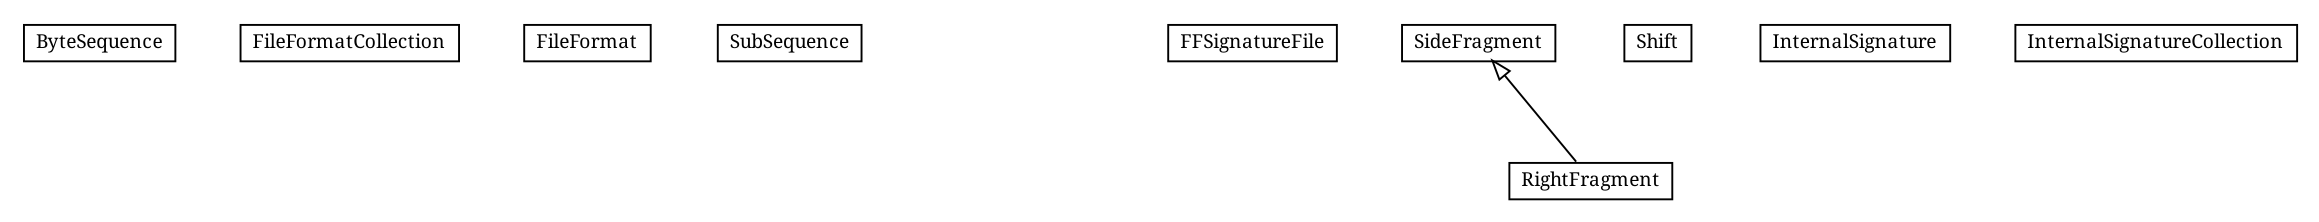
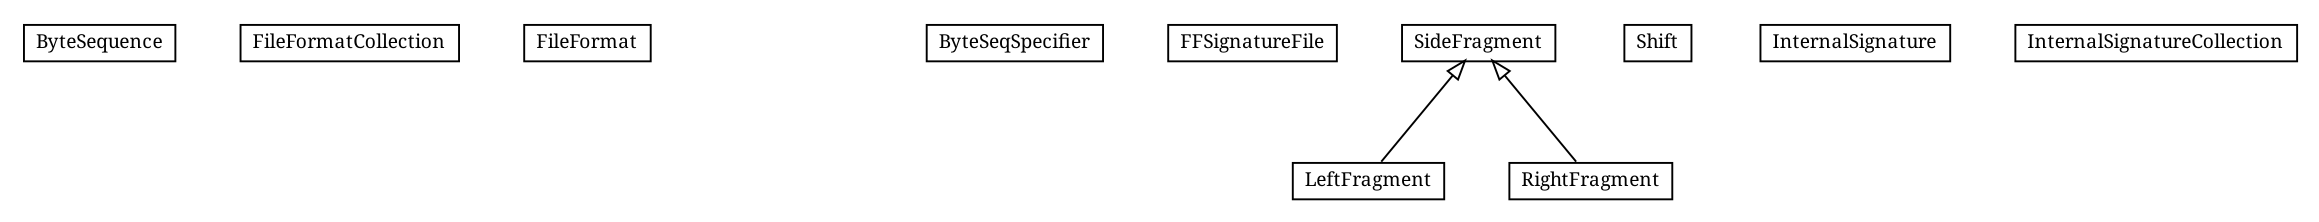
(789, 42) -> none
none -> (1015, 42)
none -> (1368, 180)
